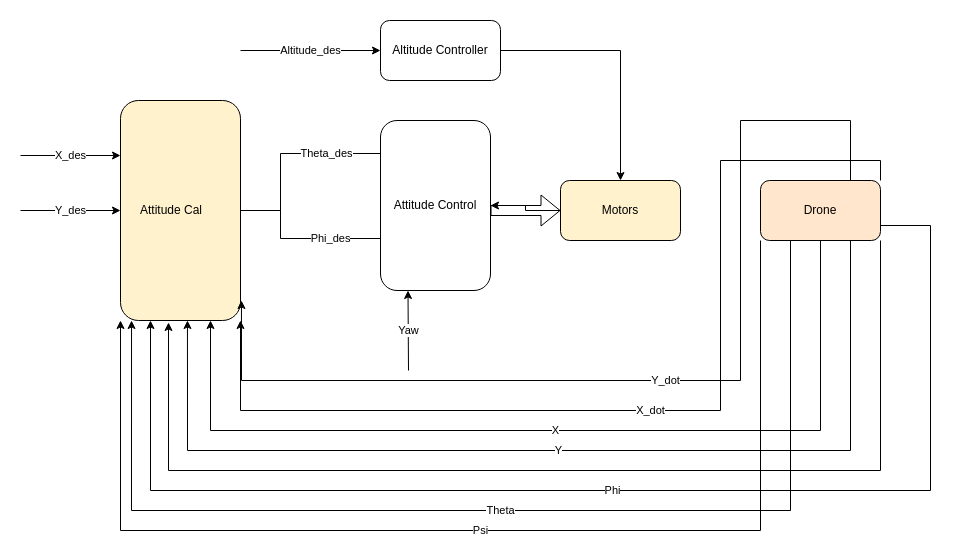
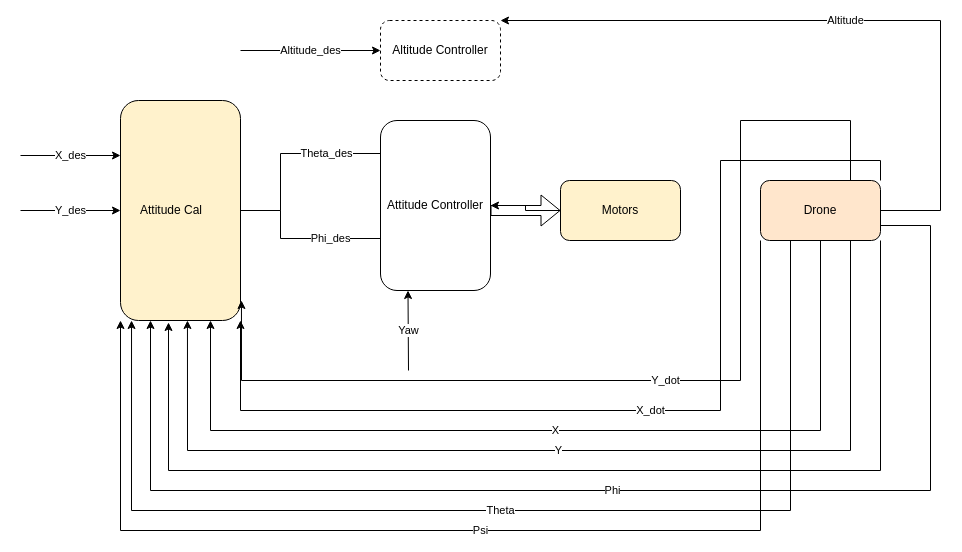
none -> (849, 21)
(441, 51) -> (441, 51)
(621, 52) -> none
(436, 206) -> (436, 206)
